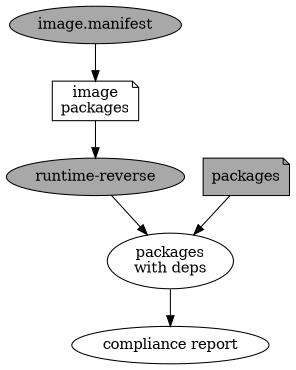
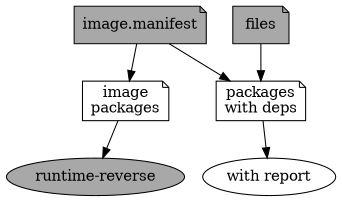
(95, 25) -> (140, 25)
(246, 177) -> (261, 25)
(126, 211) -> (195, 60)
(170, 261) -> (261, 101)
(170, 345) -> (269, 177)
